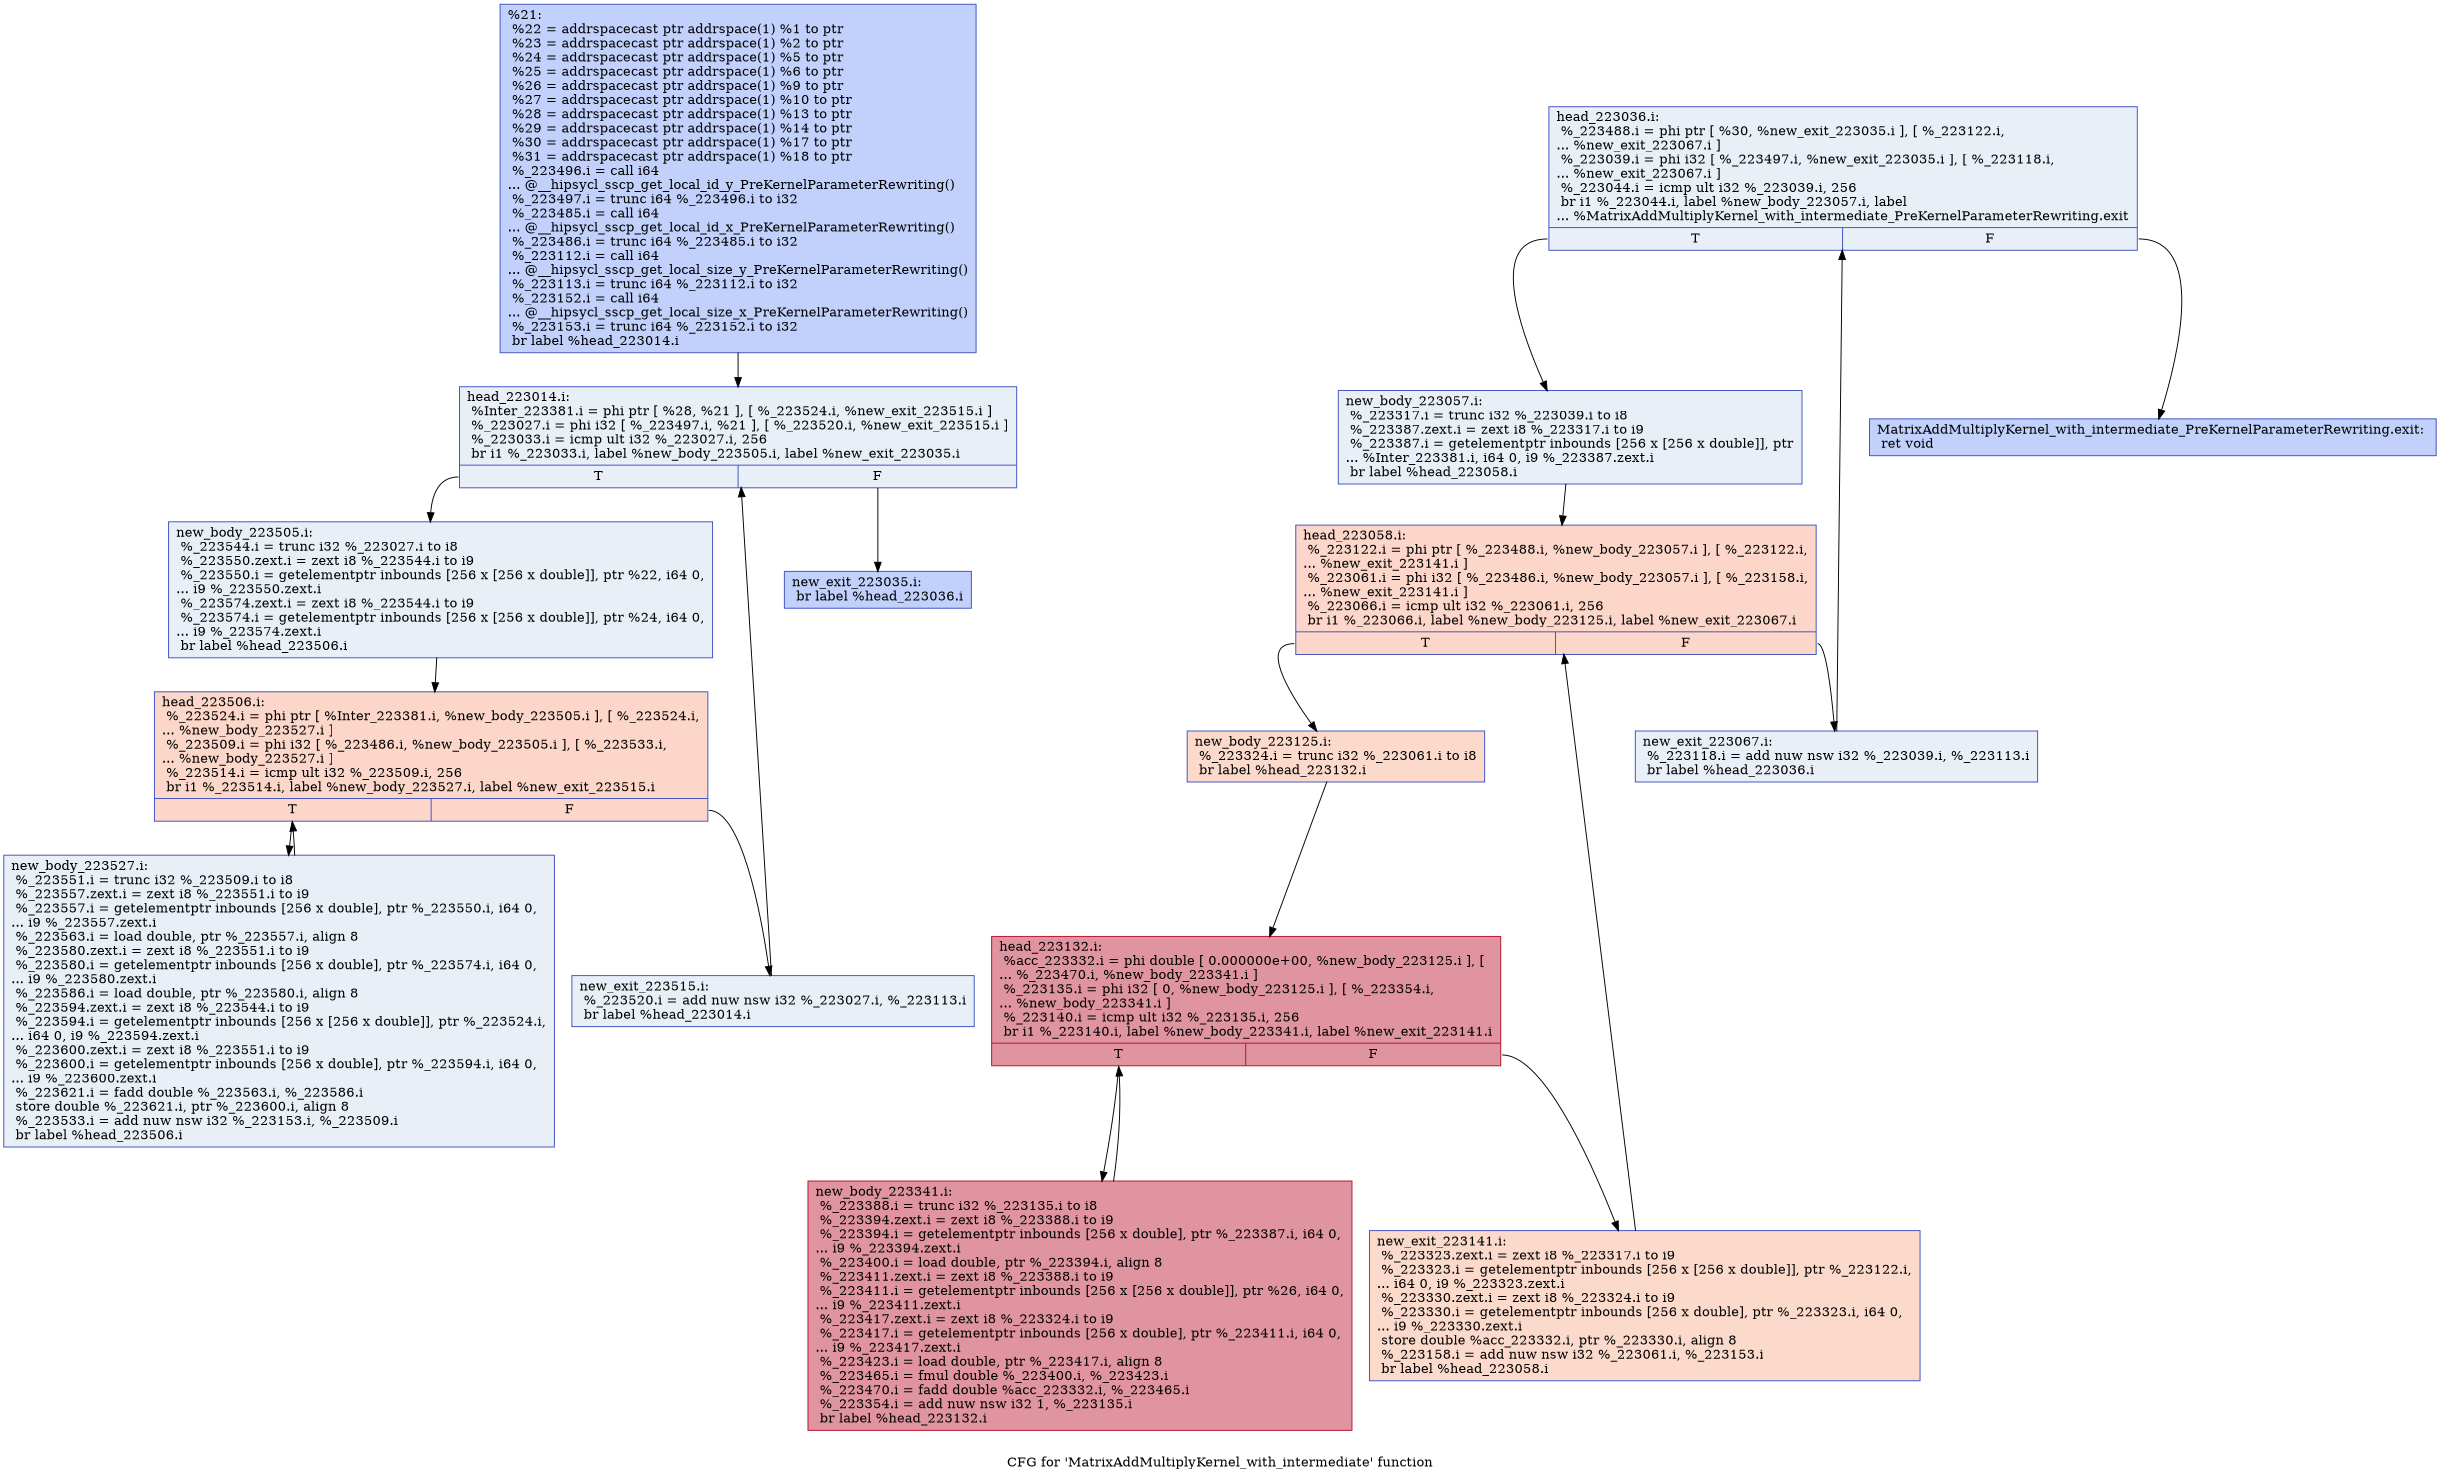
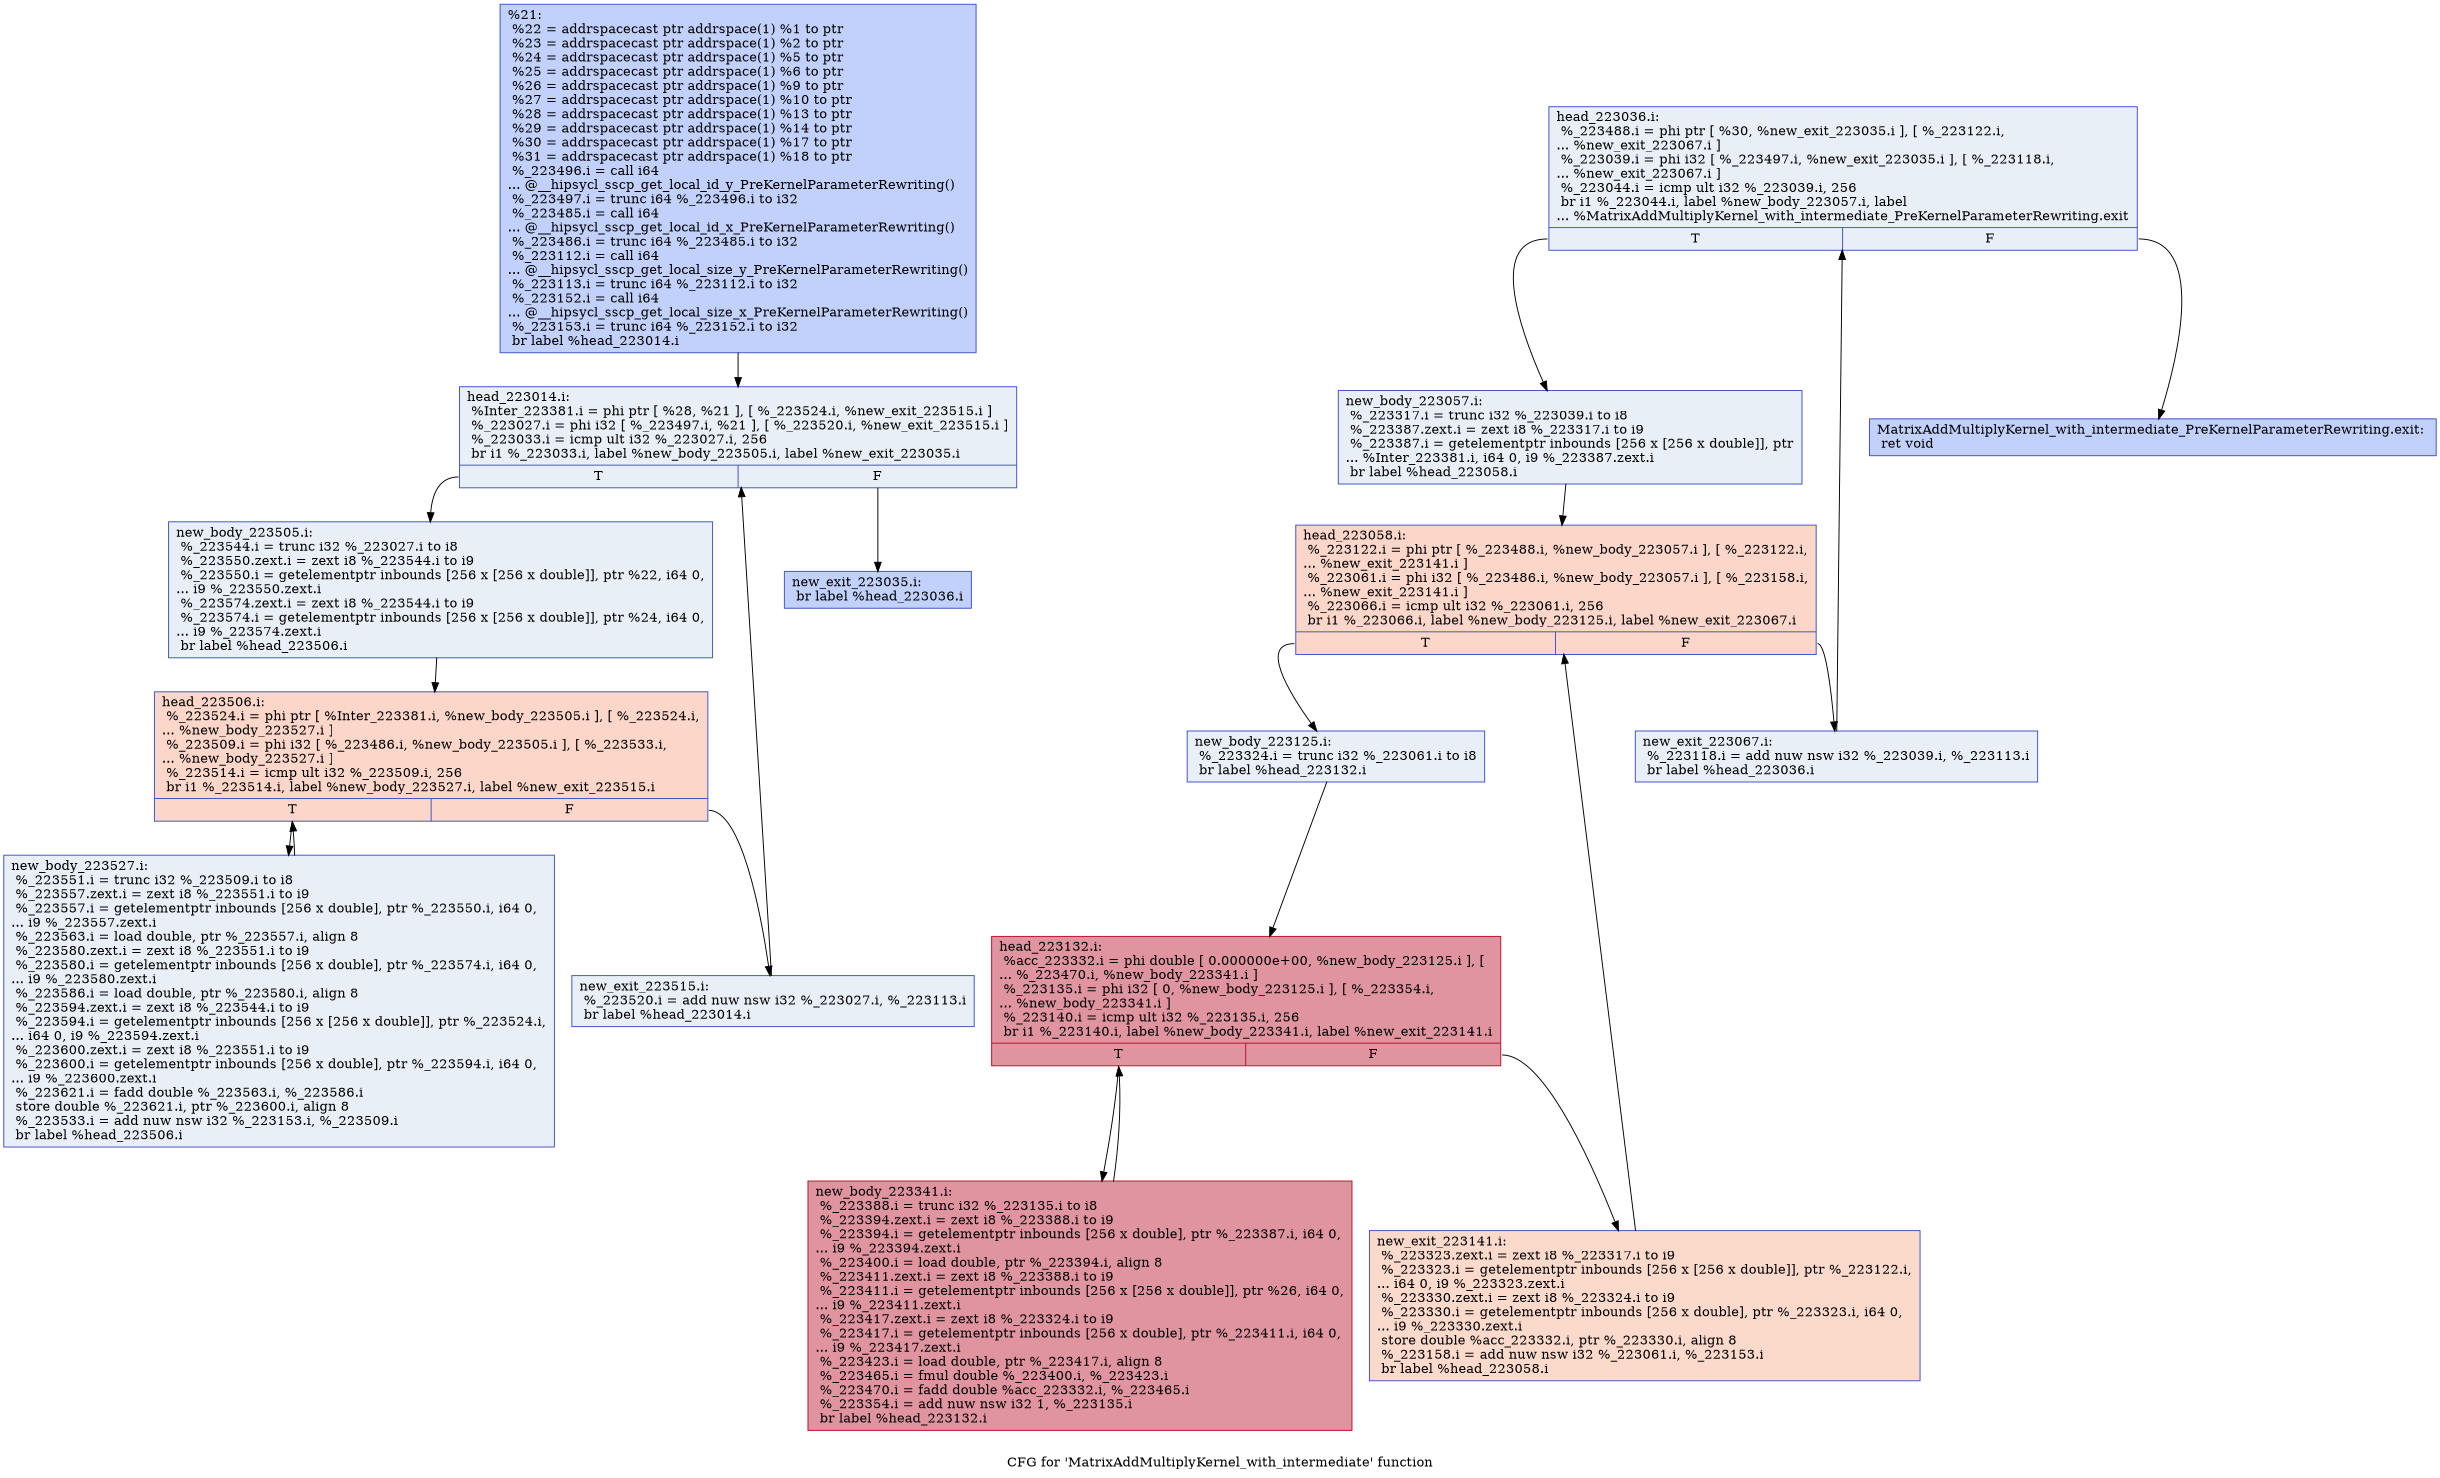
(1336, 756) -> (1336, 756)
